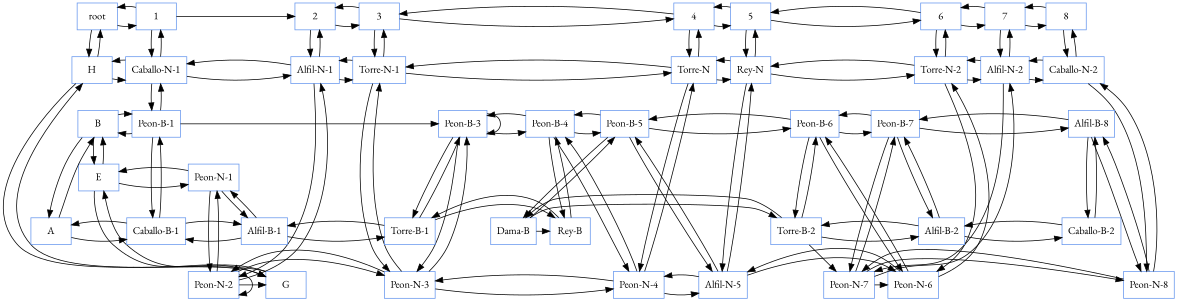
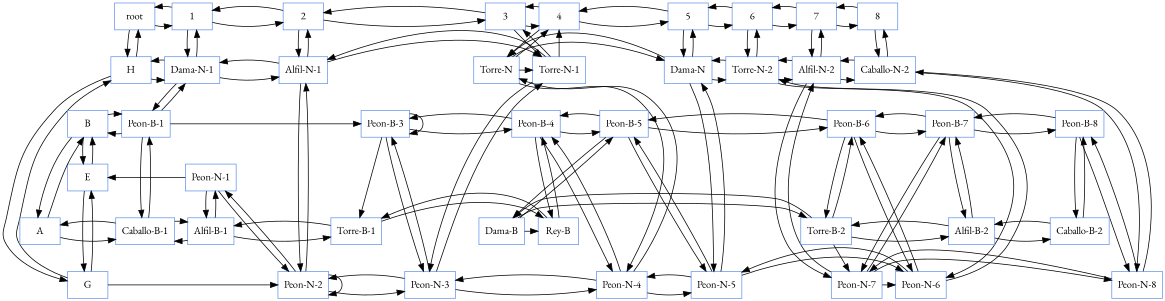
none -> (252, 6)
(156, 70) -> (192, 70)
(751, 70) -> (688, 70)
(535, 80) -> (559, 48)
(1091, 124) -> (1080, 124)
(439, 182) -> none
(147, 187) -> none
(248, 285) -> (189, 285)
(723, 285) -> (716, 285)
